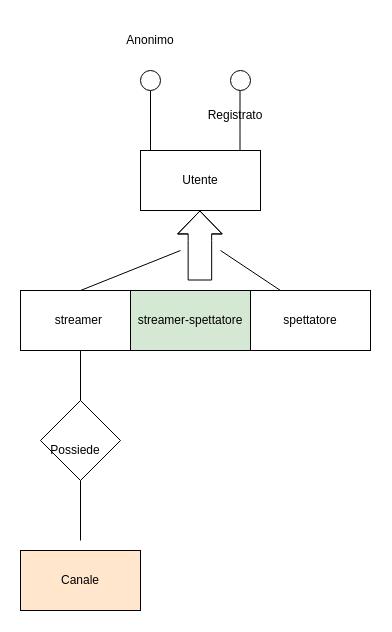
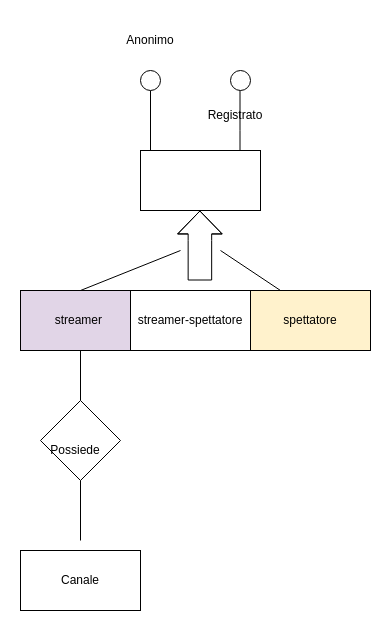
(201, 181) -> none
(81, 321) -> (81, 321)
(191, 321) -> (191, 321)
(311, 321) -> (311, 321)
(81, 581) -> (81, 581)
